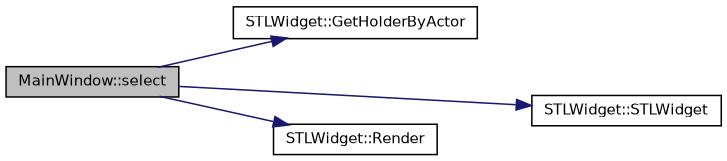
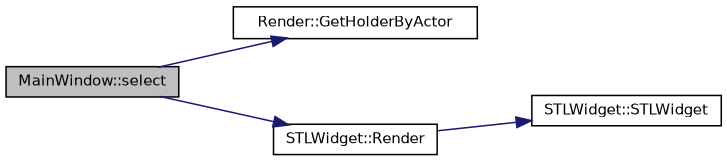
(355, 23) -> (355, 23)
(348, 96) -> (477, 127)
